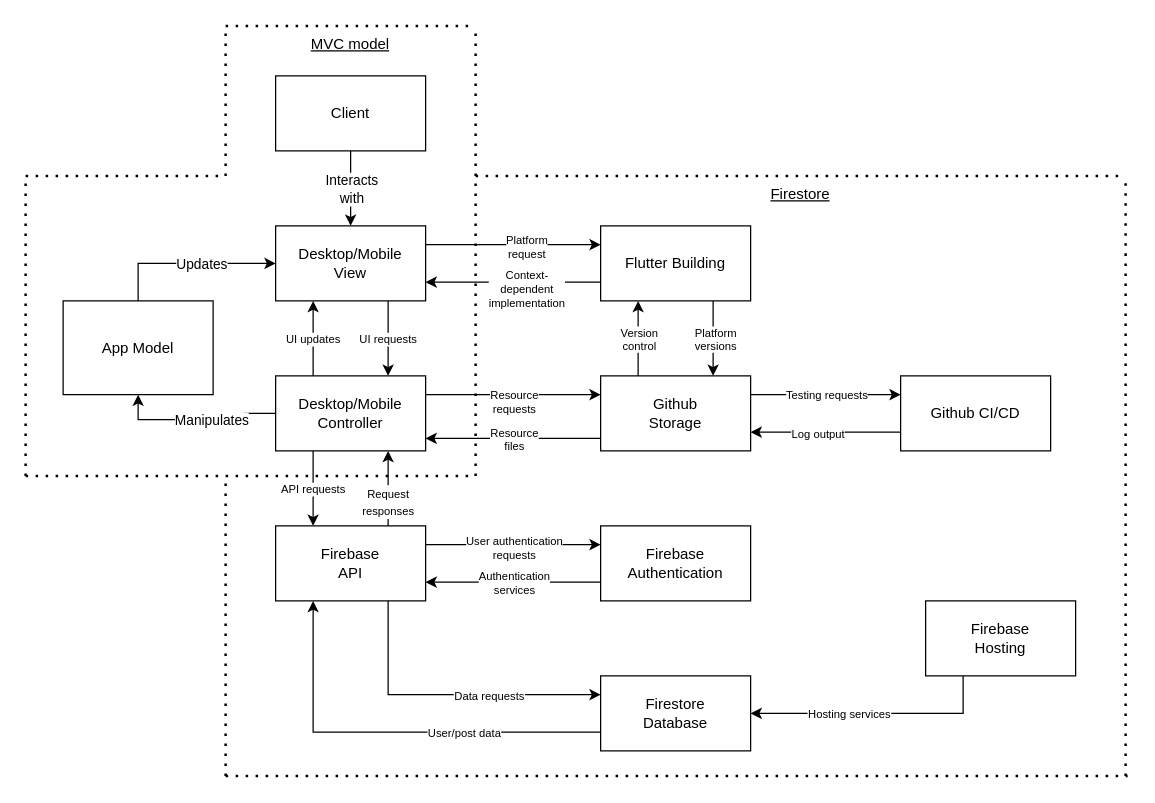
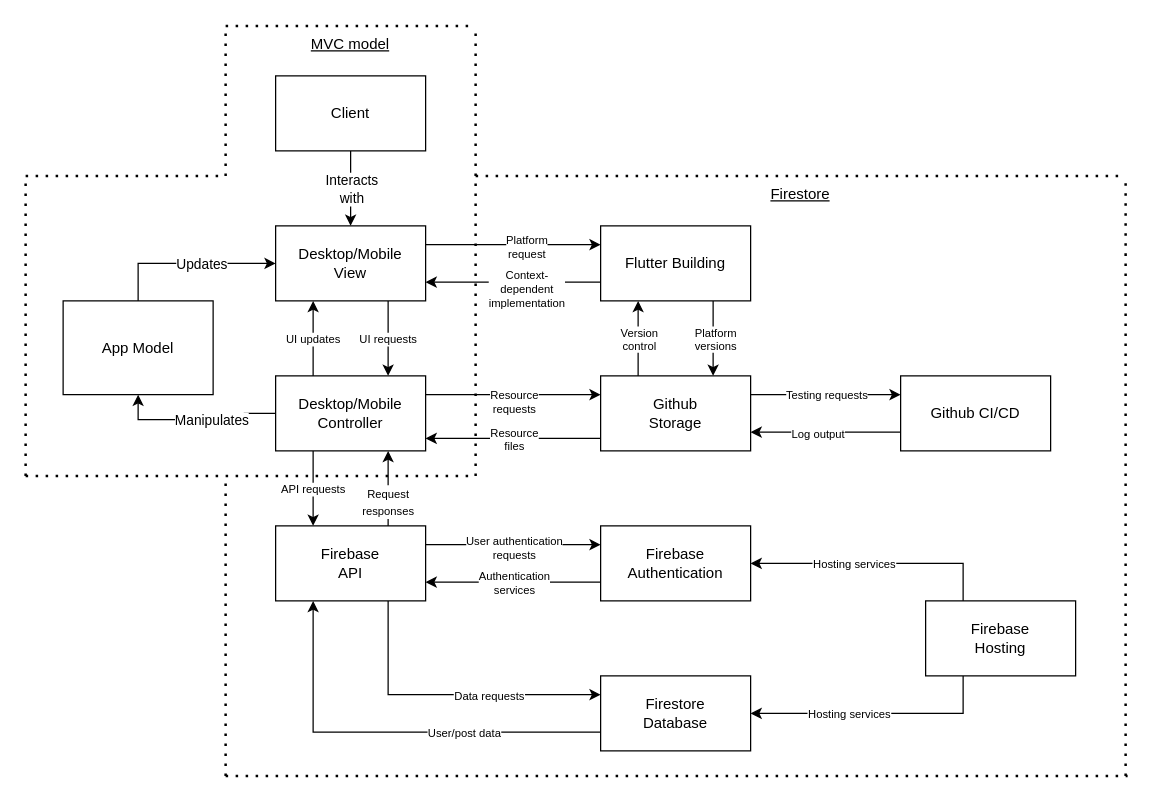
none -> (880, 563)
